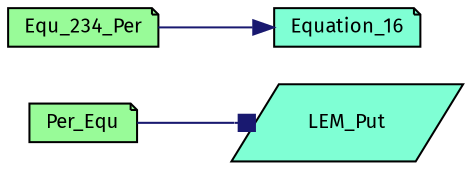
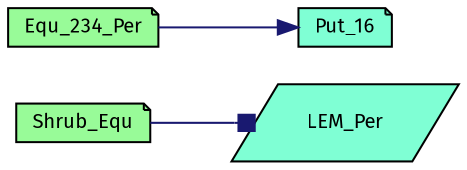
(347, 27) -> (345, 27)
(83, 123) -> (83, 123)
(347, 123) -> (345, 123)
